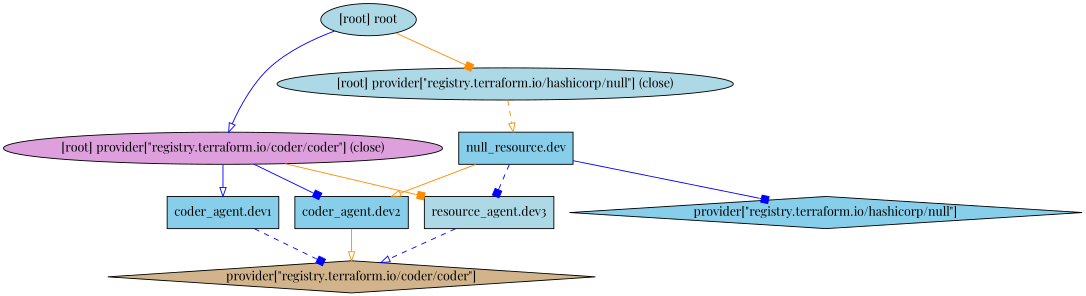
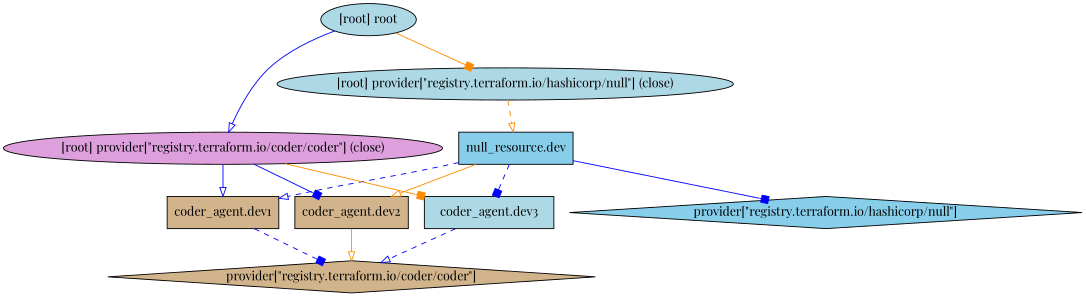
none -> (378, 179)
(223, 213) -> (223, 213)
(352, 213) -> (352, 213)
(489, 213) -> (489, 213)
